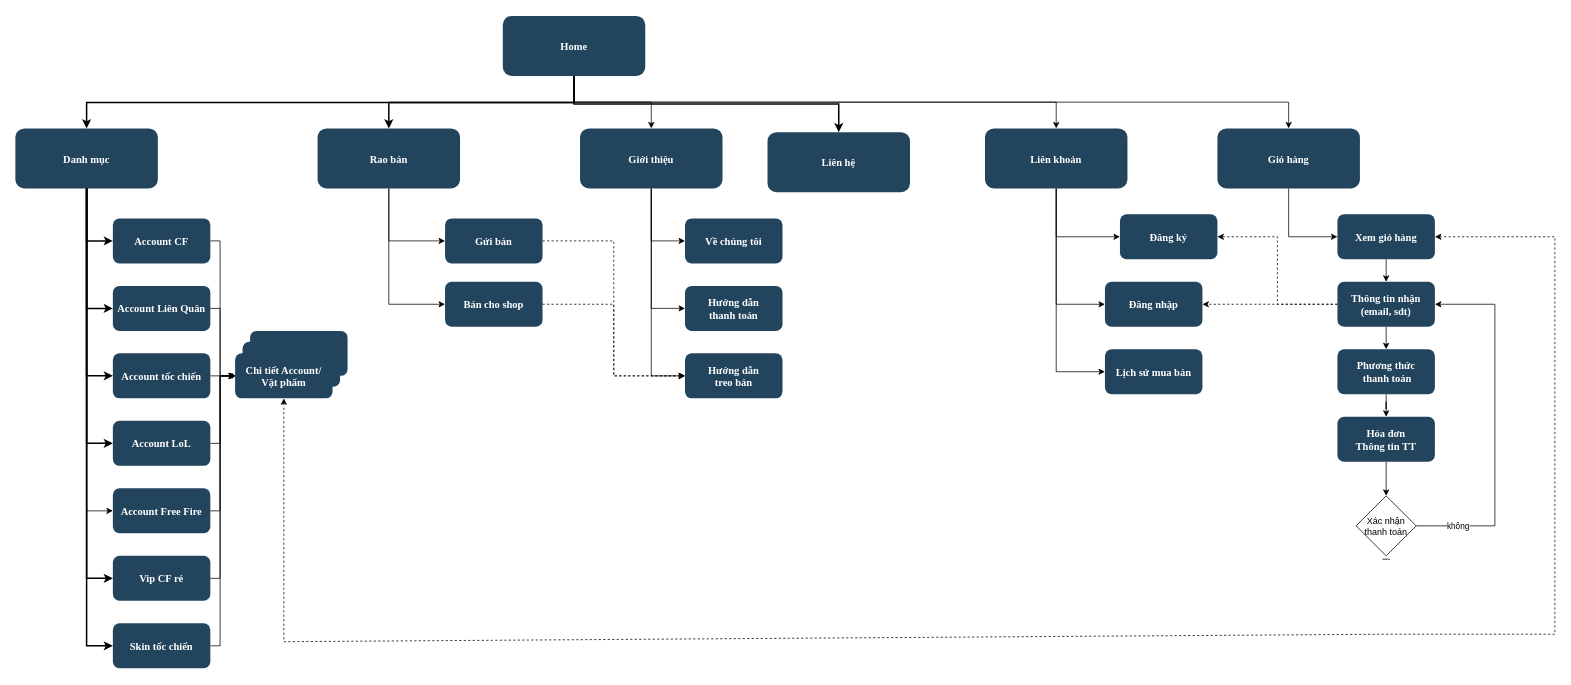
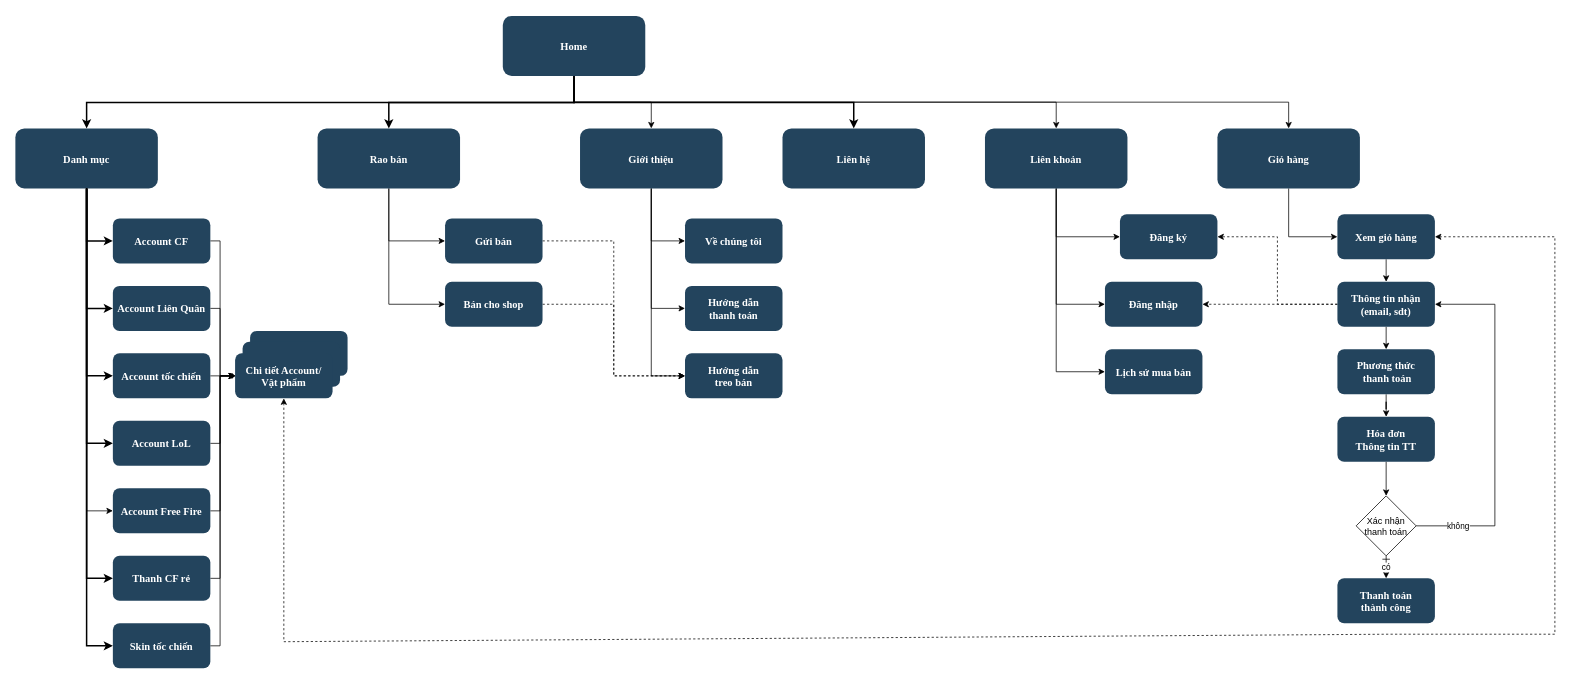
(839, 162) -> (854, 158)
none -> (1386, 567)
(161, 579) -> (161, 579)
none -> (1386, 601)
